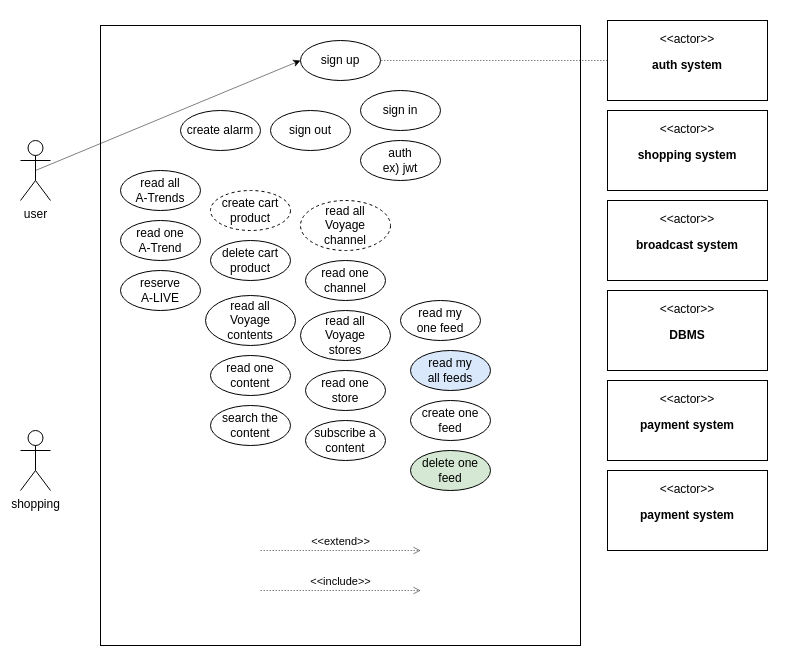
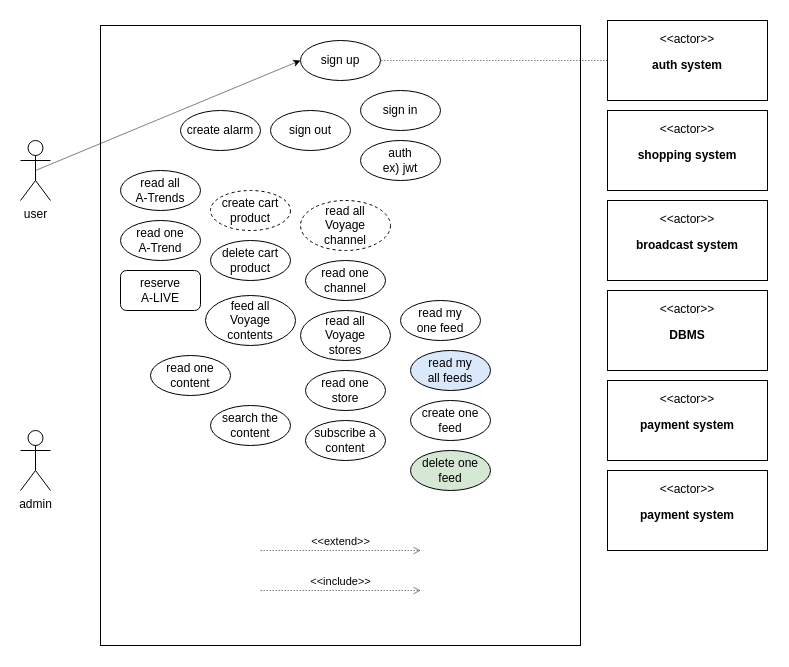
(161, 291) -> (161, 291)
(251, 321) -> (251, 321)
(251, 376) -> (191, 376)
(36, 505) -> (36, 505)
